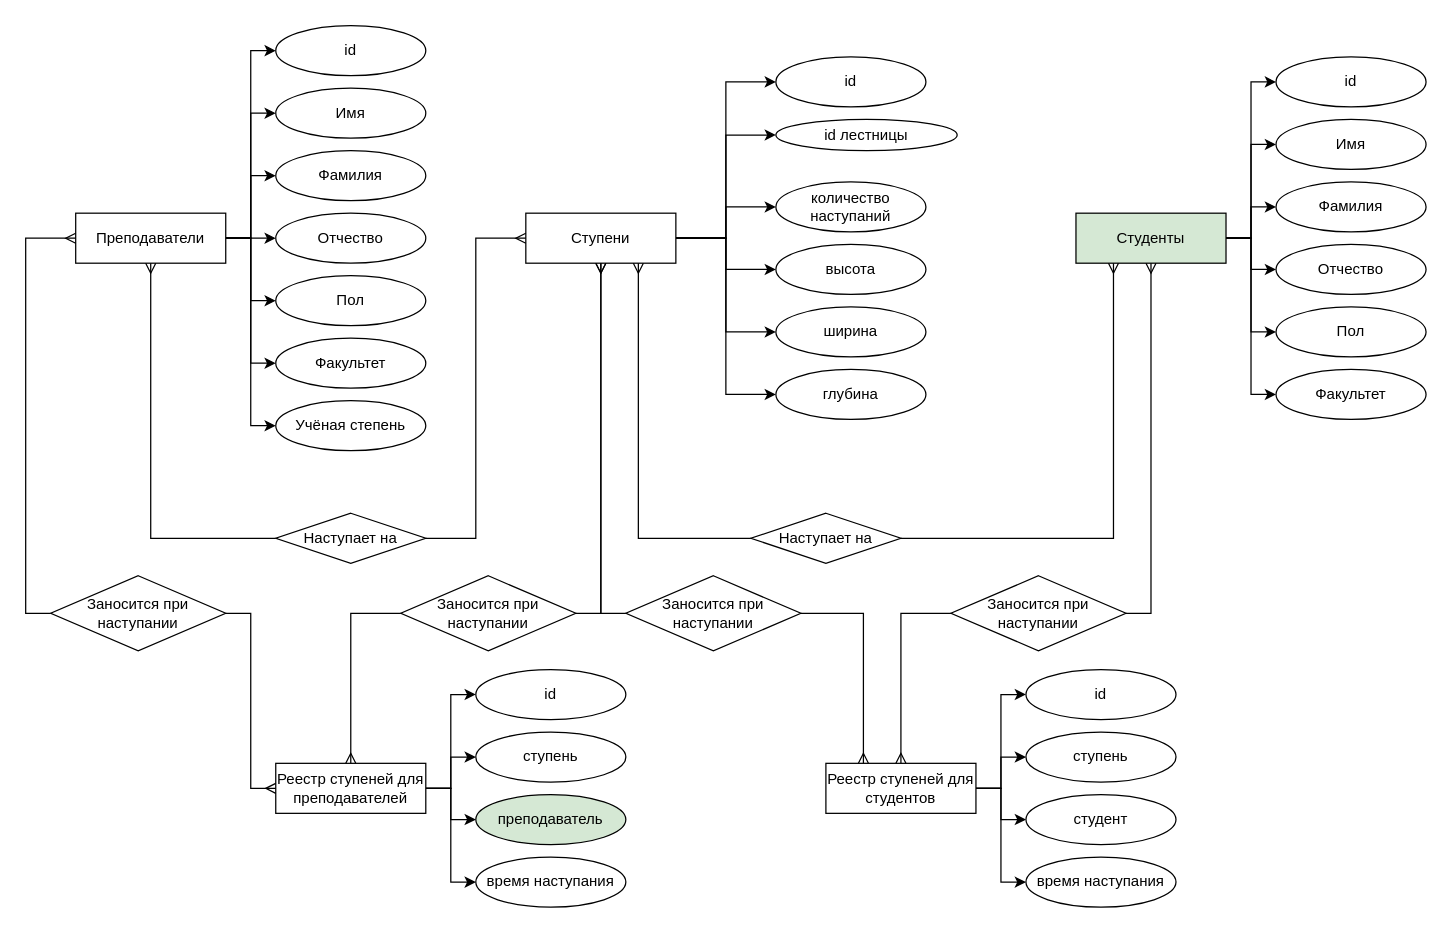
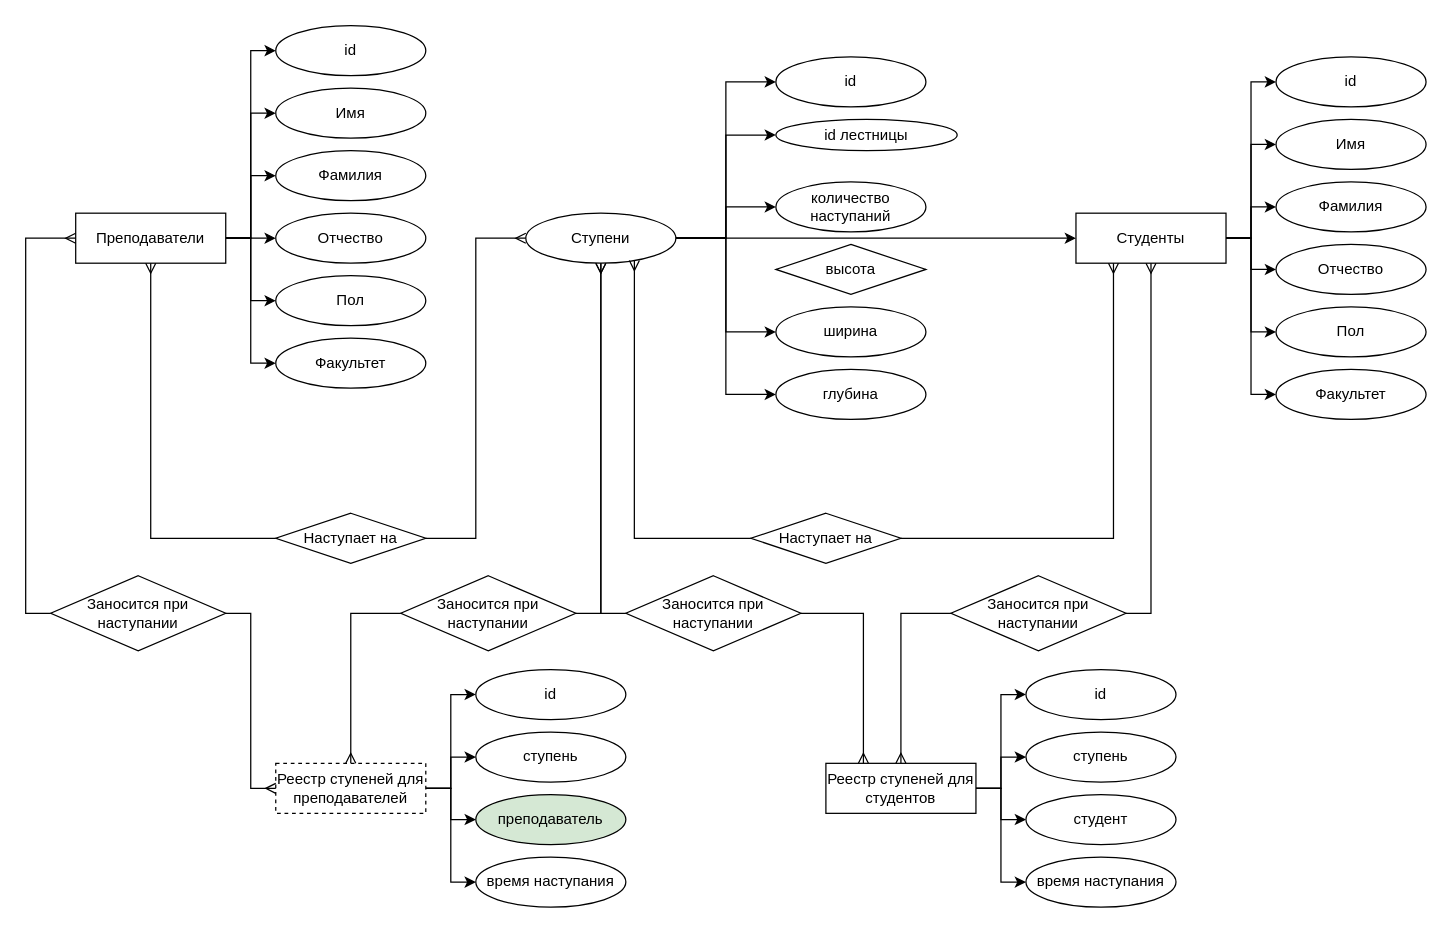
(601, 238) -> (601, 238)
(1151, 238) -> (1151, 238)
(748, 269) -> (898, 238)
(851, 269) -> (851, 269)
(251, 405) -> none
(351, 426) -> none
(351, 788) -> (351, 788)
